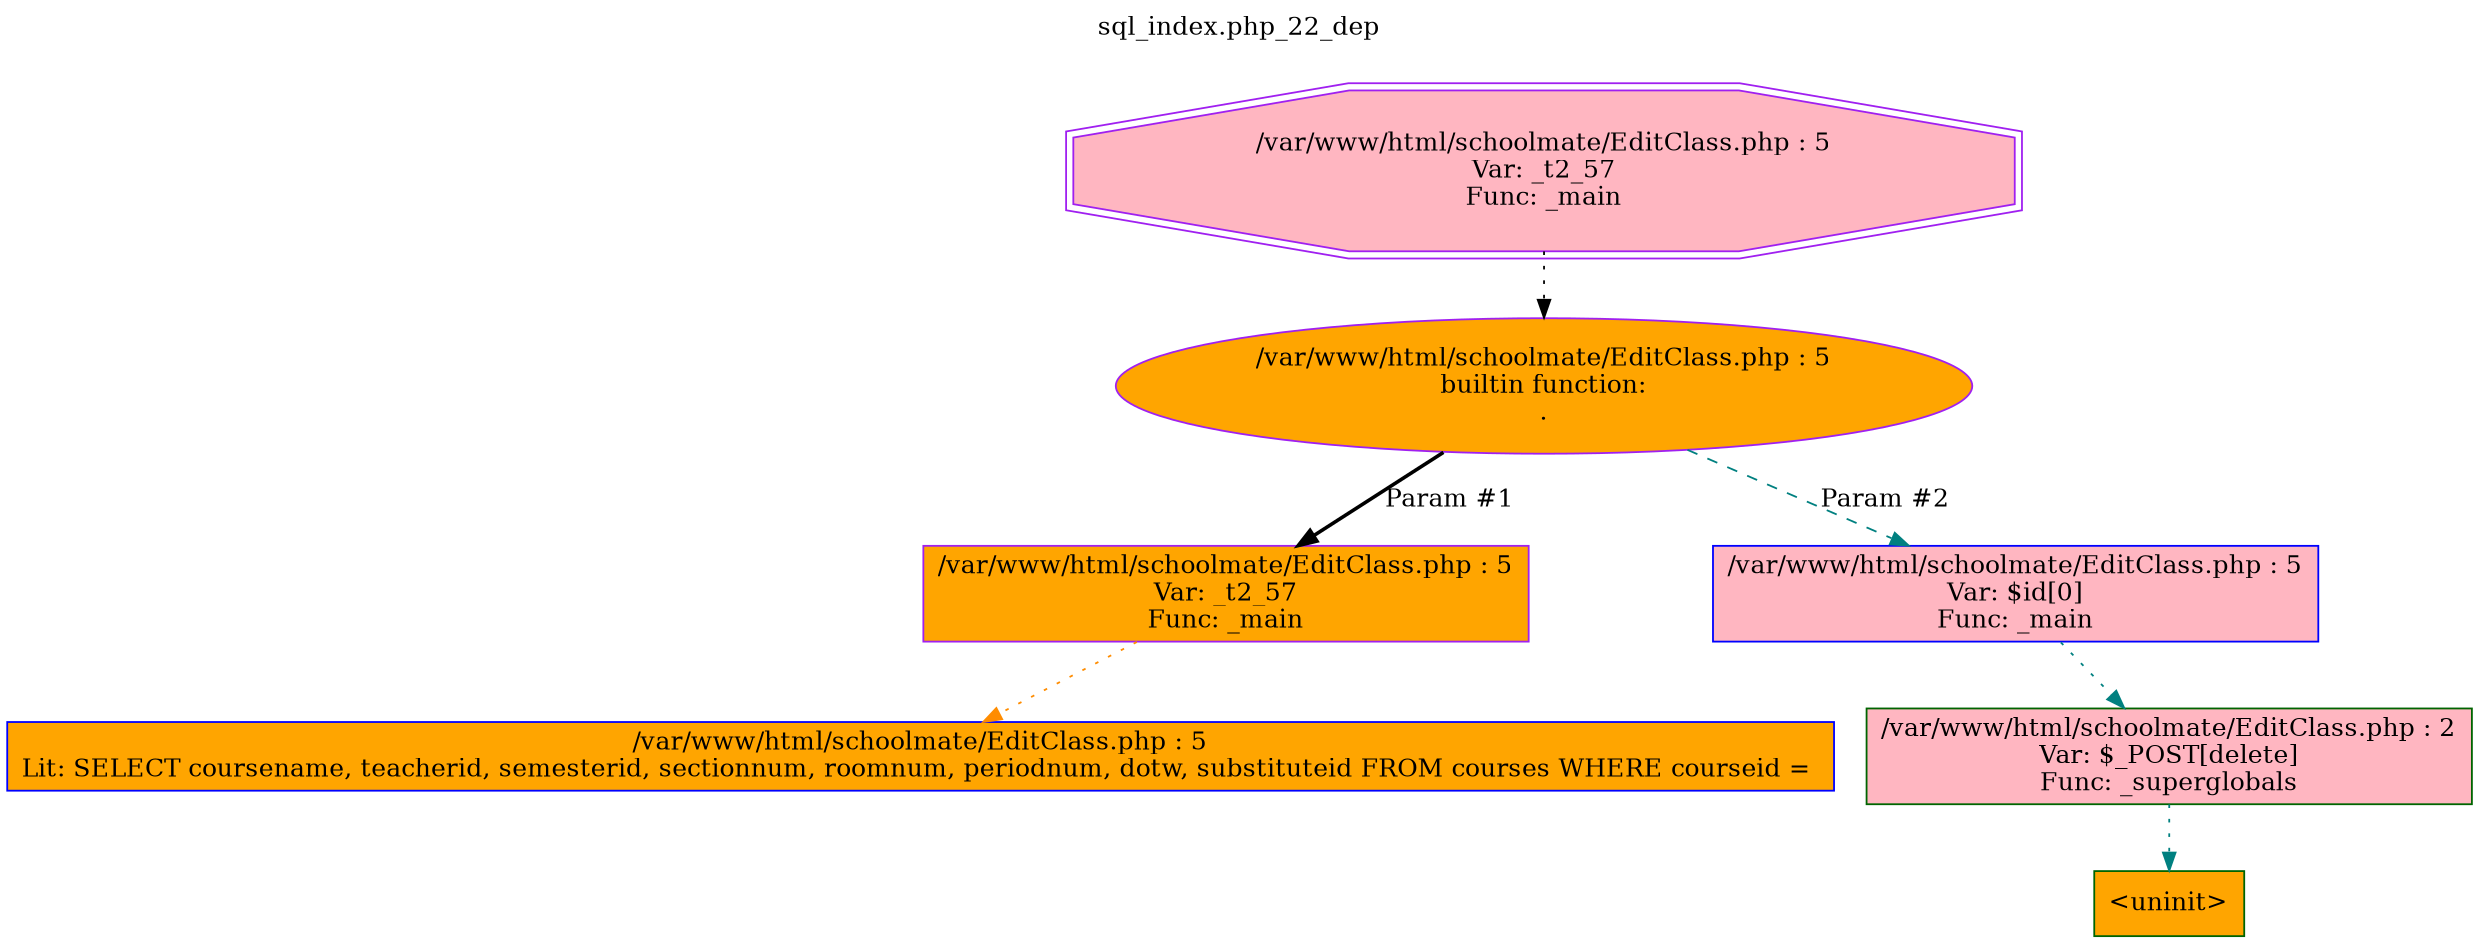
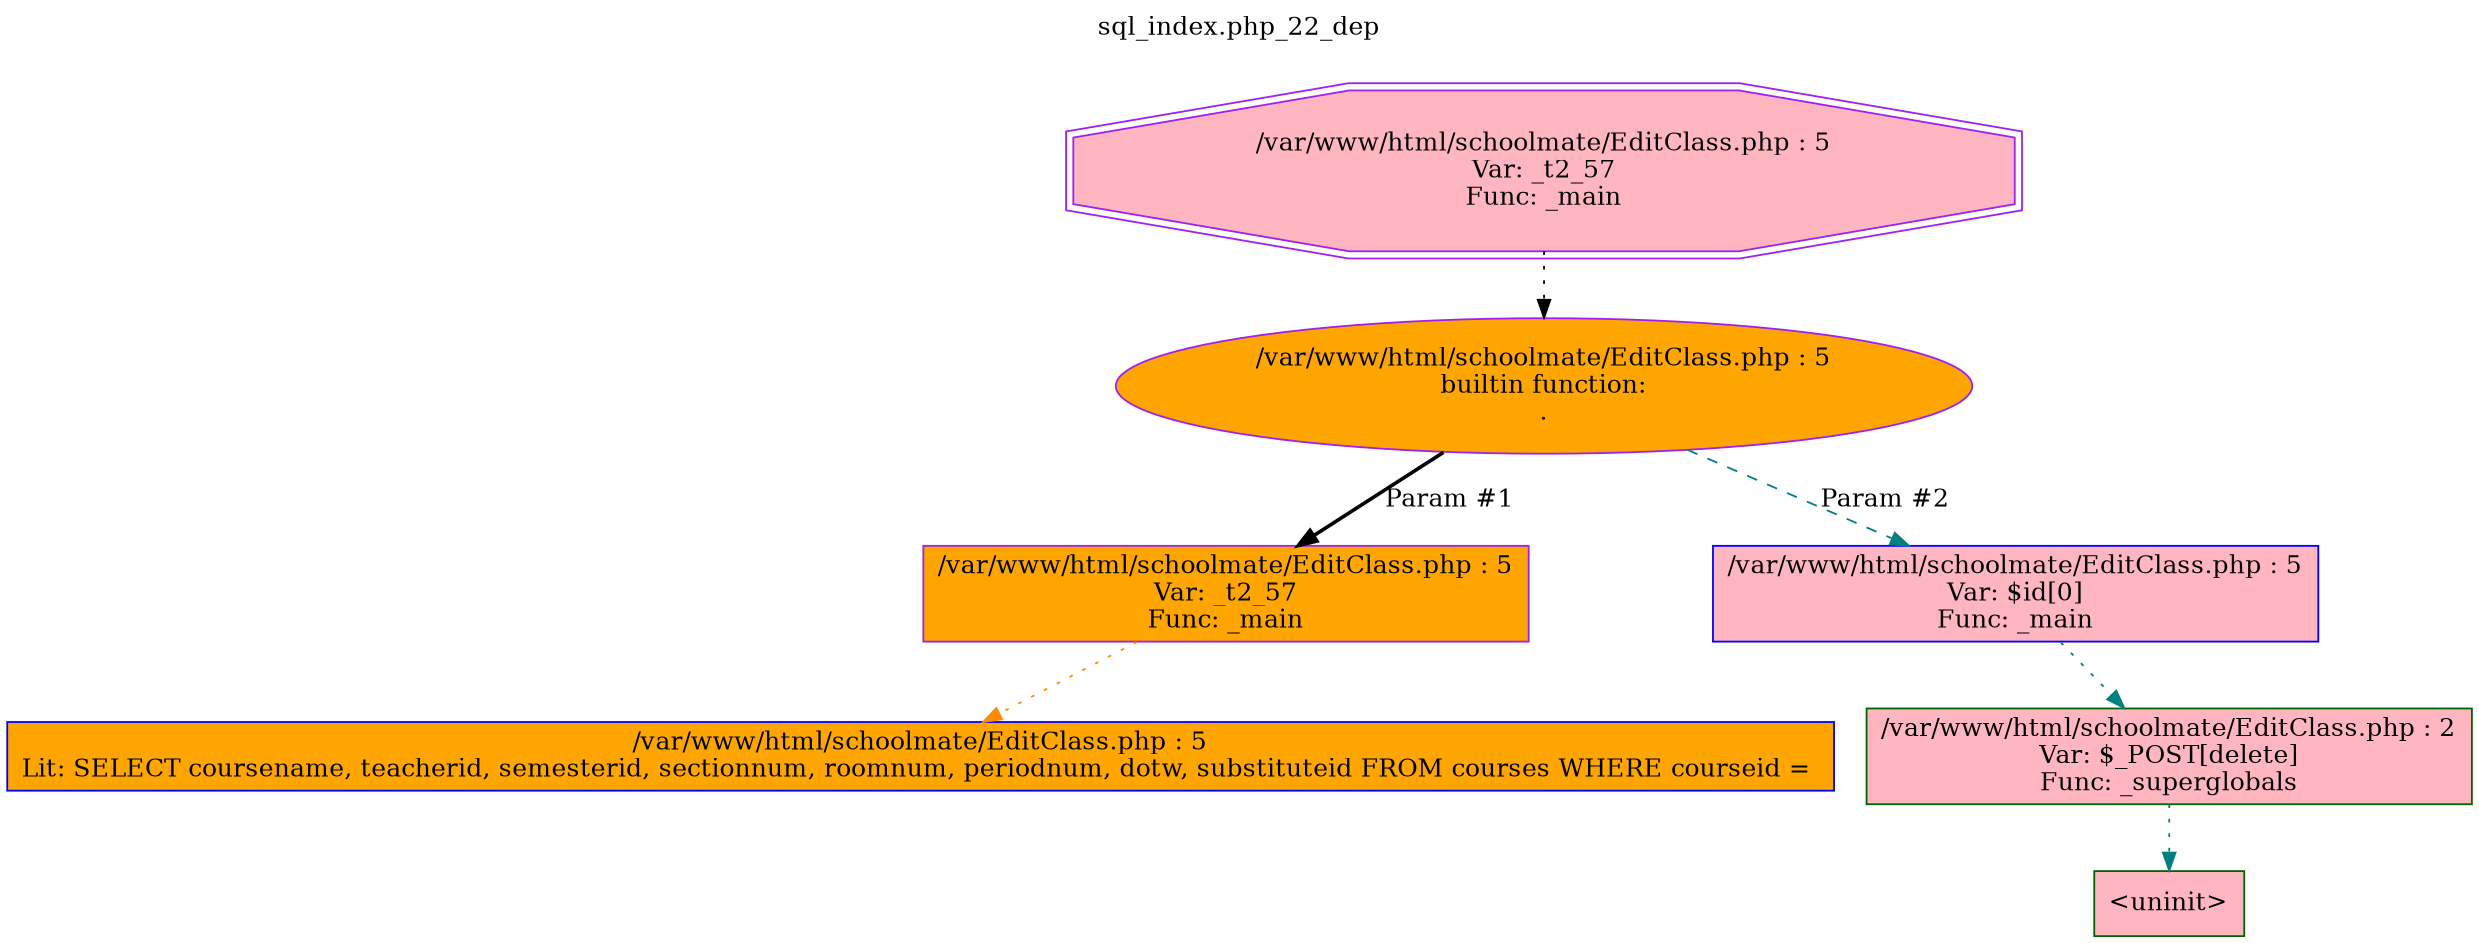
(2169, 904) -> (2169, 904)
